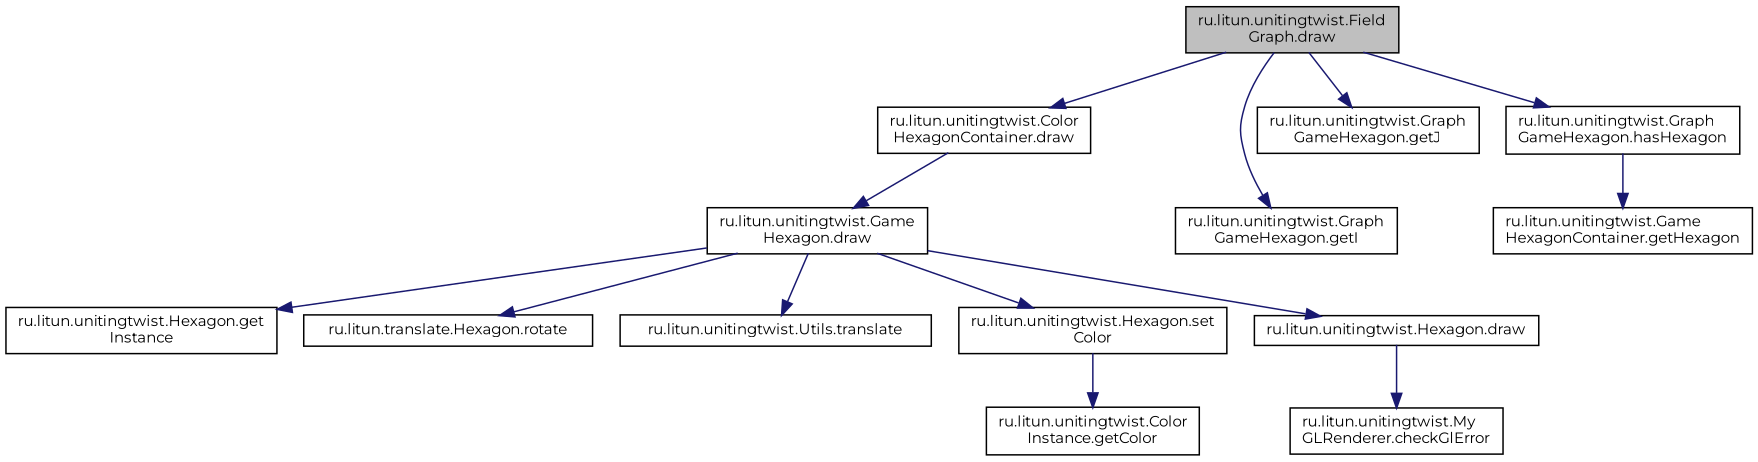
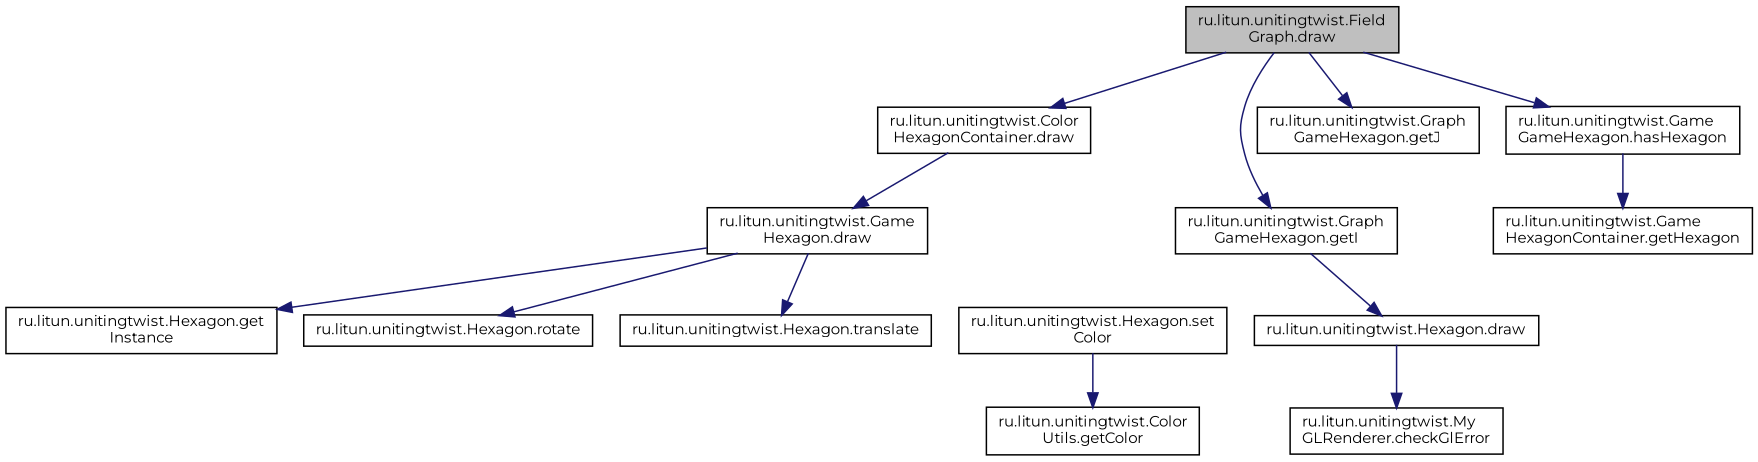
(1623, 130) -> (1623, 130)
(948, 278) -> none
(1117, 282) -> (1340, 280)
(448, 331) -> (448, 331)
(776, 331) -> (776, 331)
(1093, 431) -> (1093, 431)
